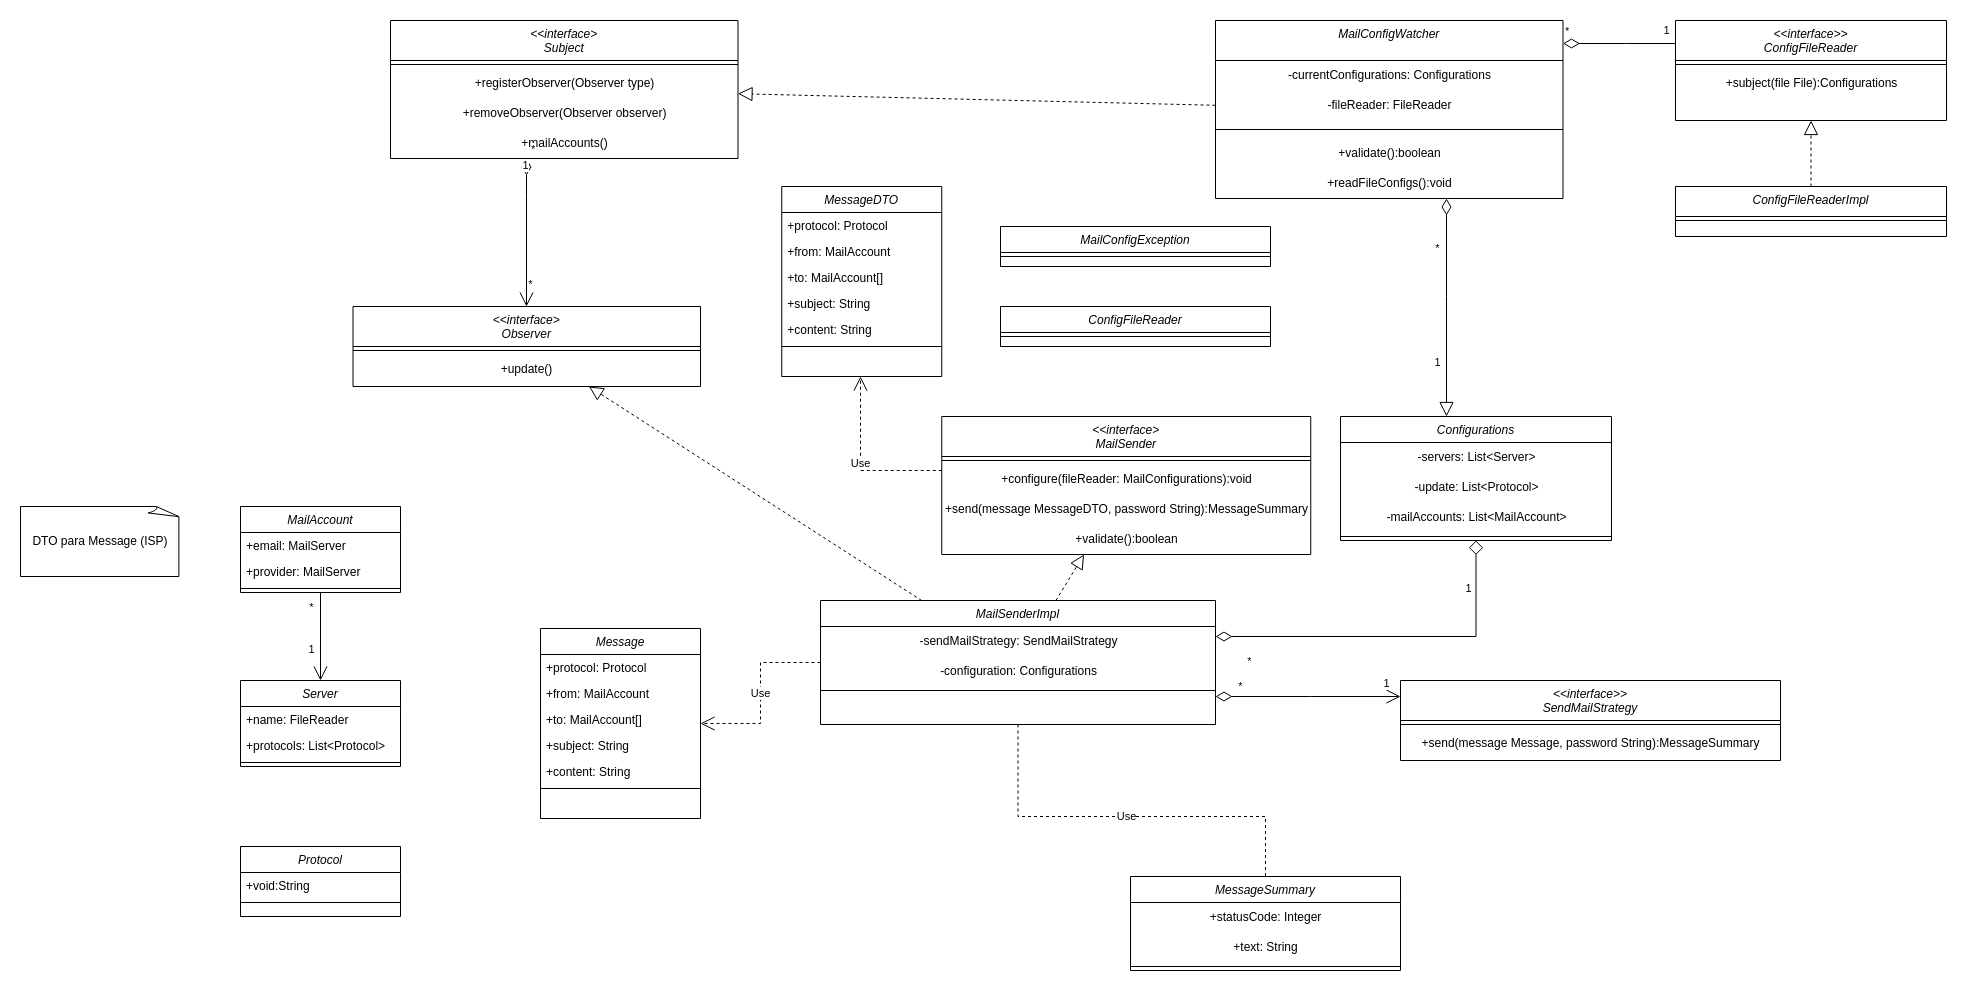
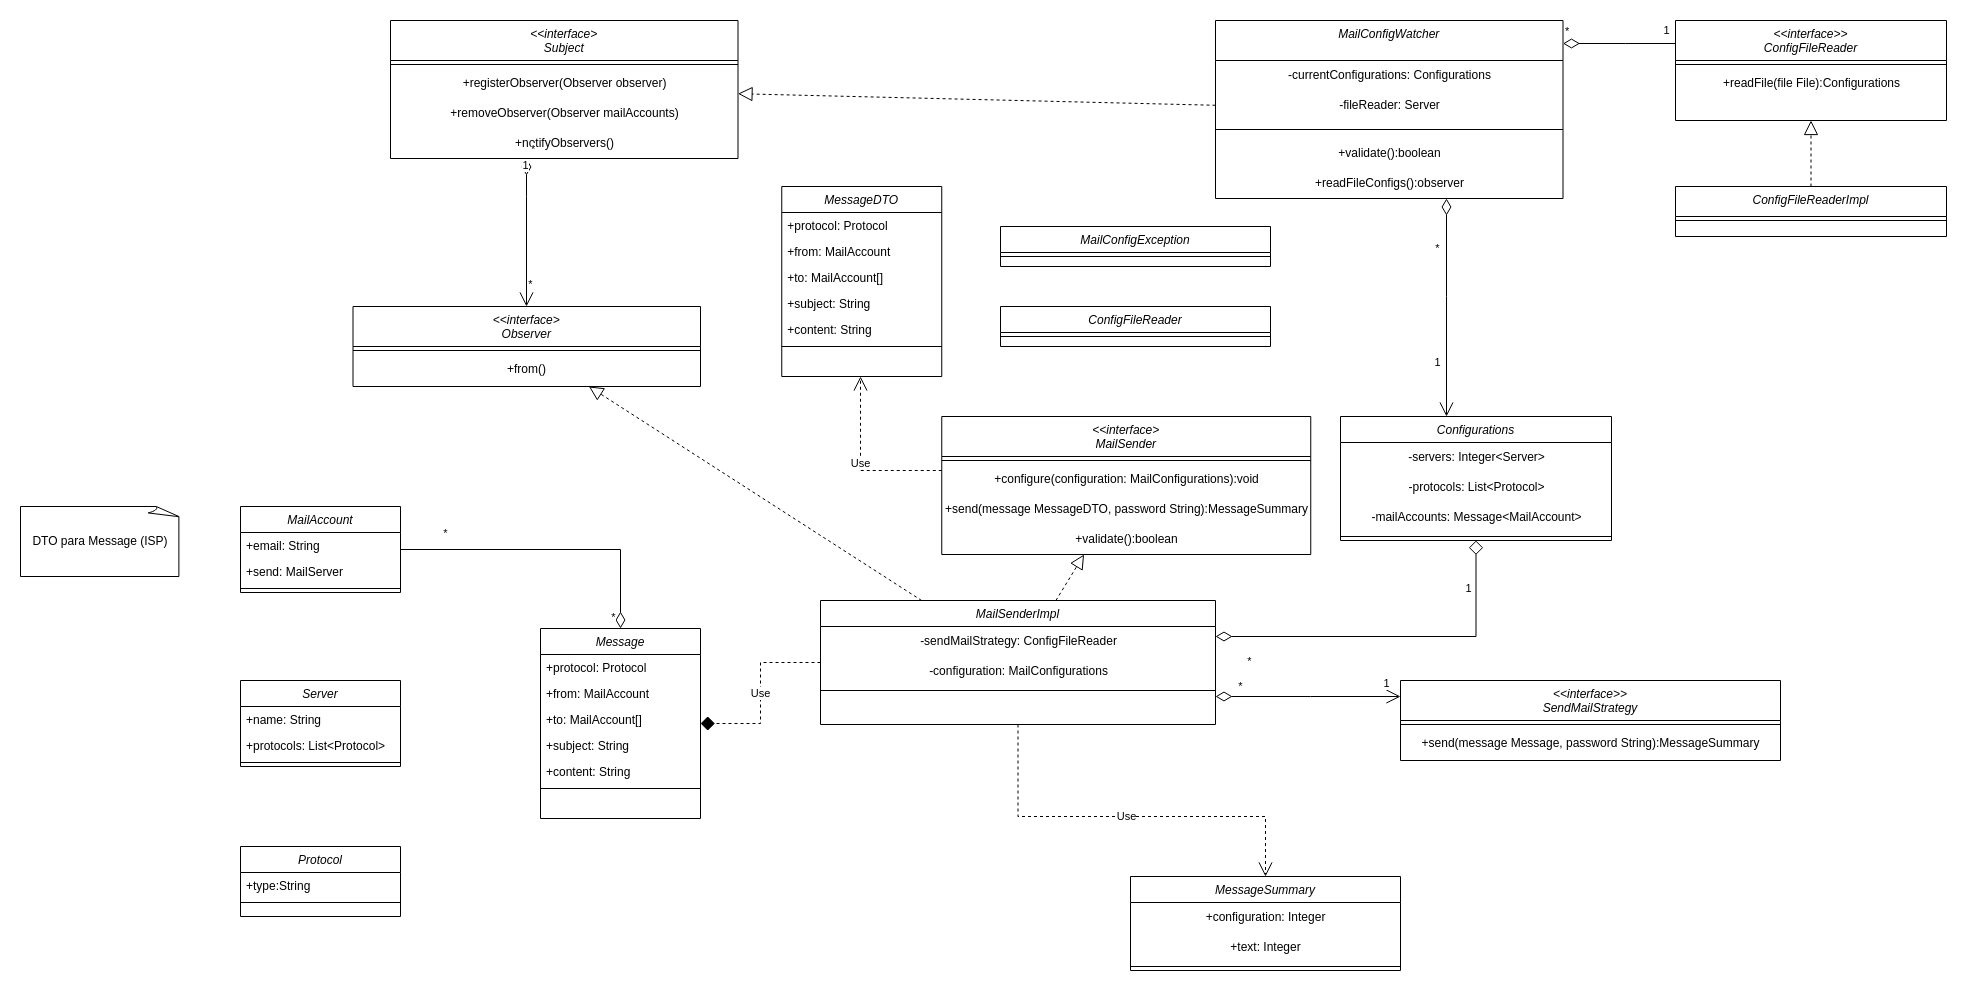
(565, 84) -> (565, 84)
(1812, 84) -> (1812, 84)
(1390, 106) -> (1390, 106)
(565, 114) -> (565, 114)
(565, 144) -> (565, 144)
(1390, 184) -> (1390, 184)
(527, 370) -> (527, 370)
(1447, 401) -> (1447, 407)
(1477, 458) -> (1477, 458)
(1127, 480) -> (1127, 480)
(1477, 488) -> (1477, 488)
(1477, 518) -> (1477, 518)
(297, 546) -> (285, 546)
none -> (543, 550)
(309, 572) -> (297, 572)
(321, 636) -> none
(1019, 642) -> (1019, 642)
(1019, 672) -> (1019, 672)
(297, 720) -> (285, 720)
(710, 724) -> (715, 724)
(1266, 870) -> (1266, 870)
(282, 886) -> (283, 886)
(1266, 918) -> (1266, 918)
(1266, 948) -> (1266, 948)
